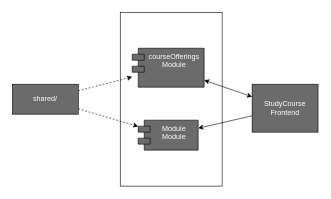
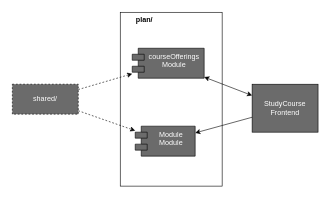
none -> (144, 20)
(168, 68) -> (168, 63)
(45, 99) -> (45, 99)
(168, 135) -> (165, 141)
